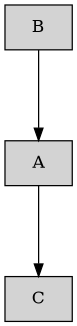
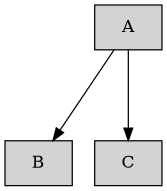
(39, 89) -> (87, 90)
